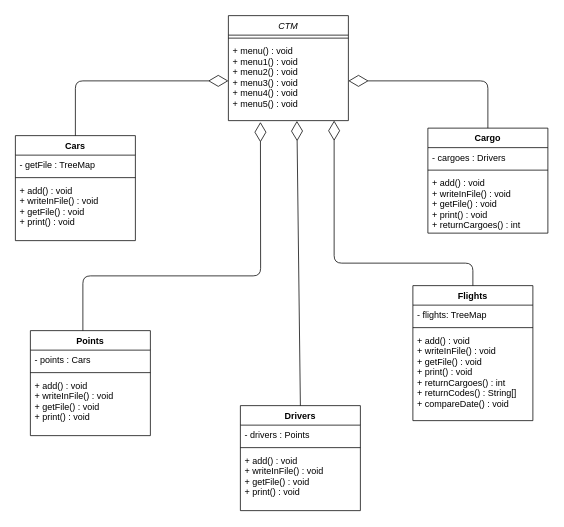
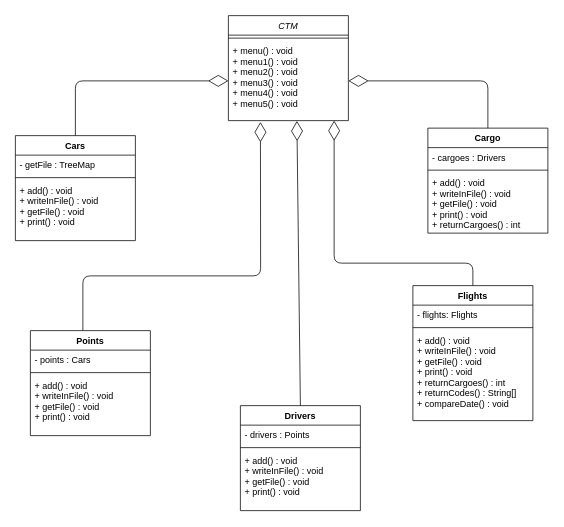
(457, 315) -> (454, 315)
